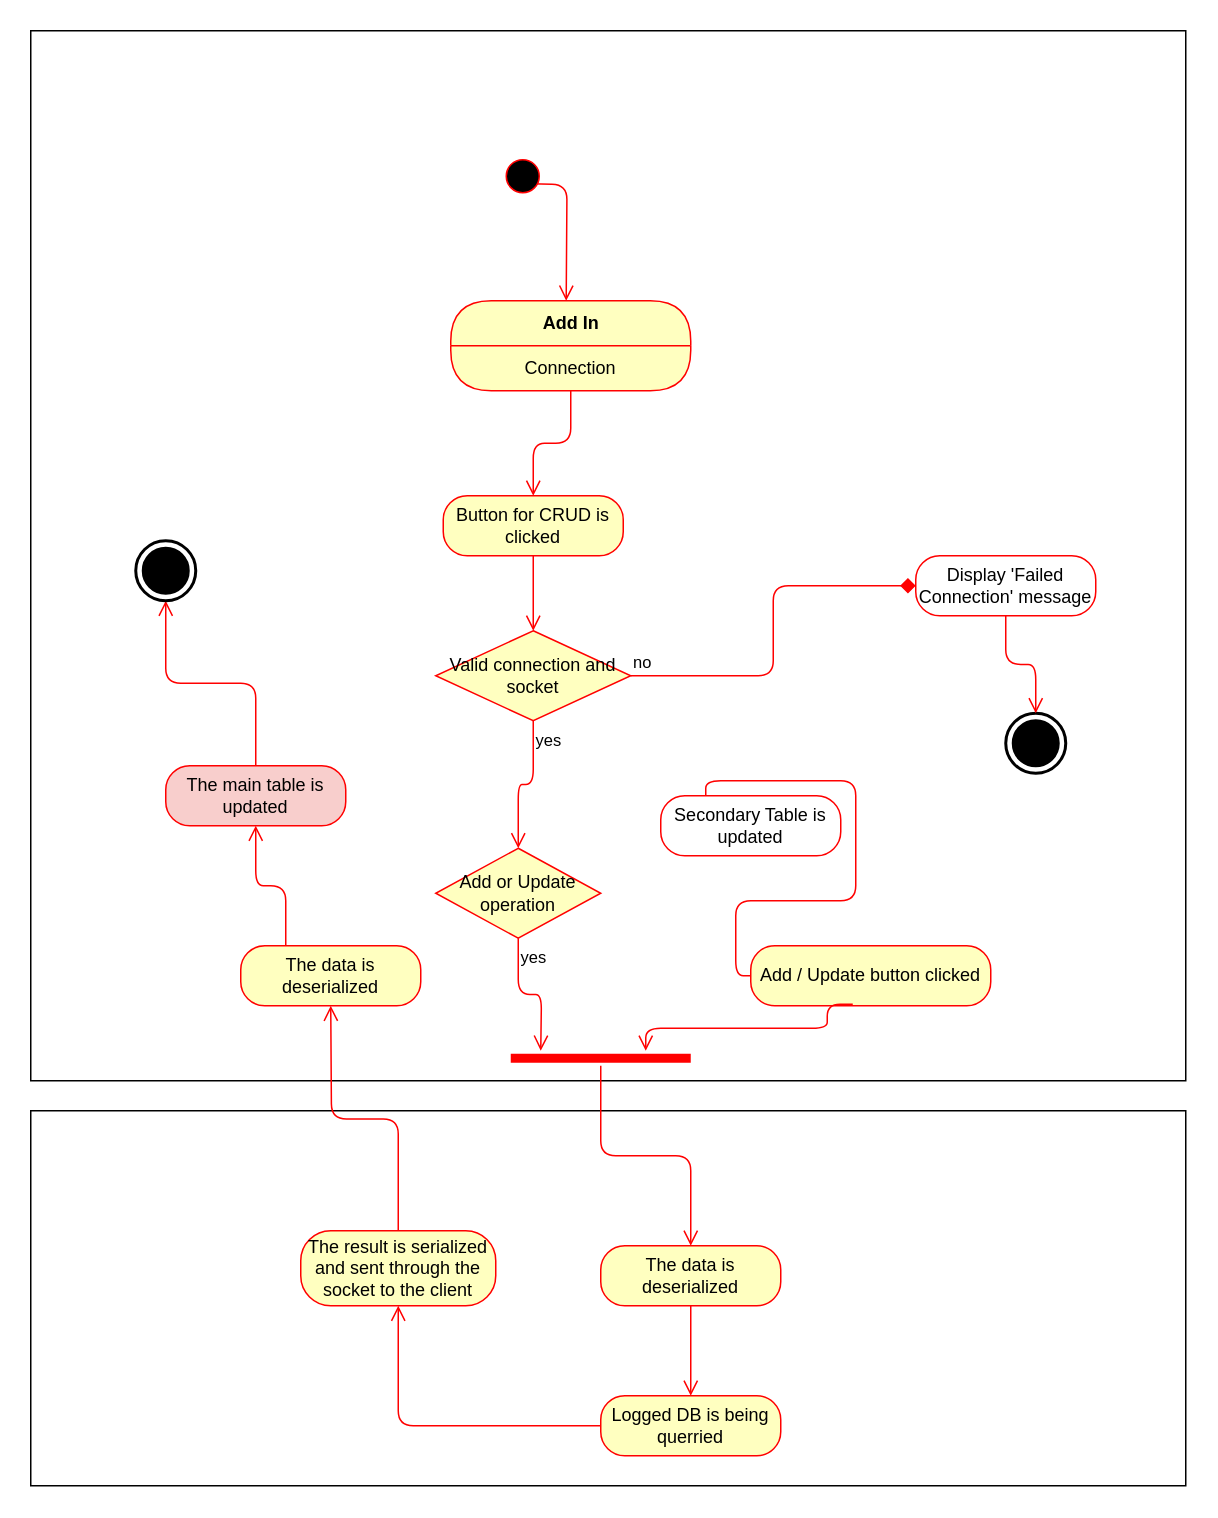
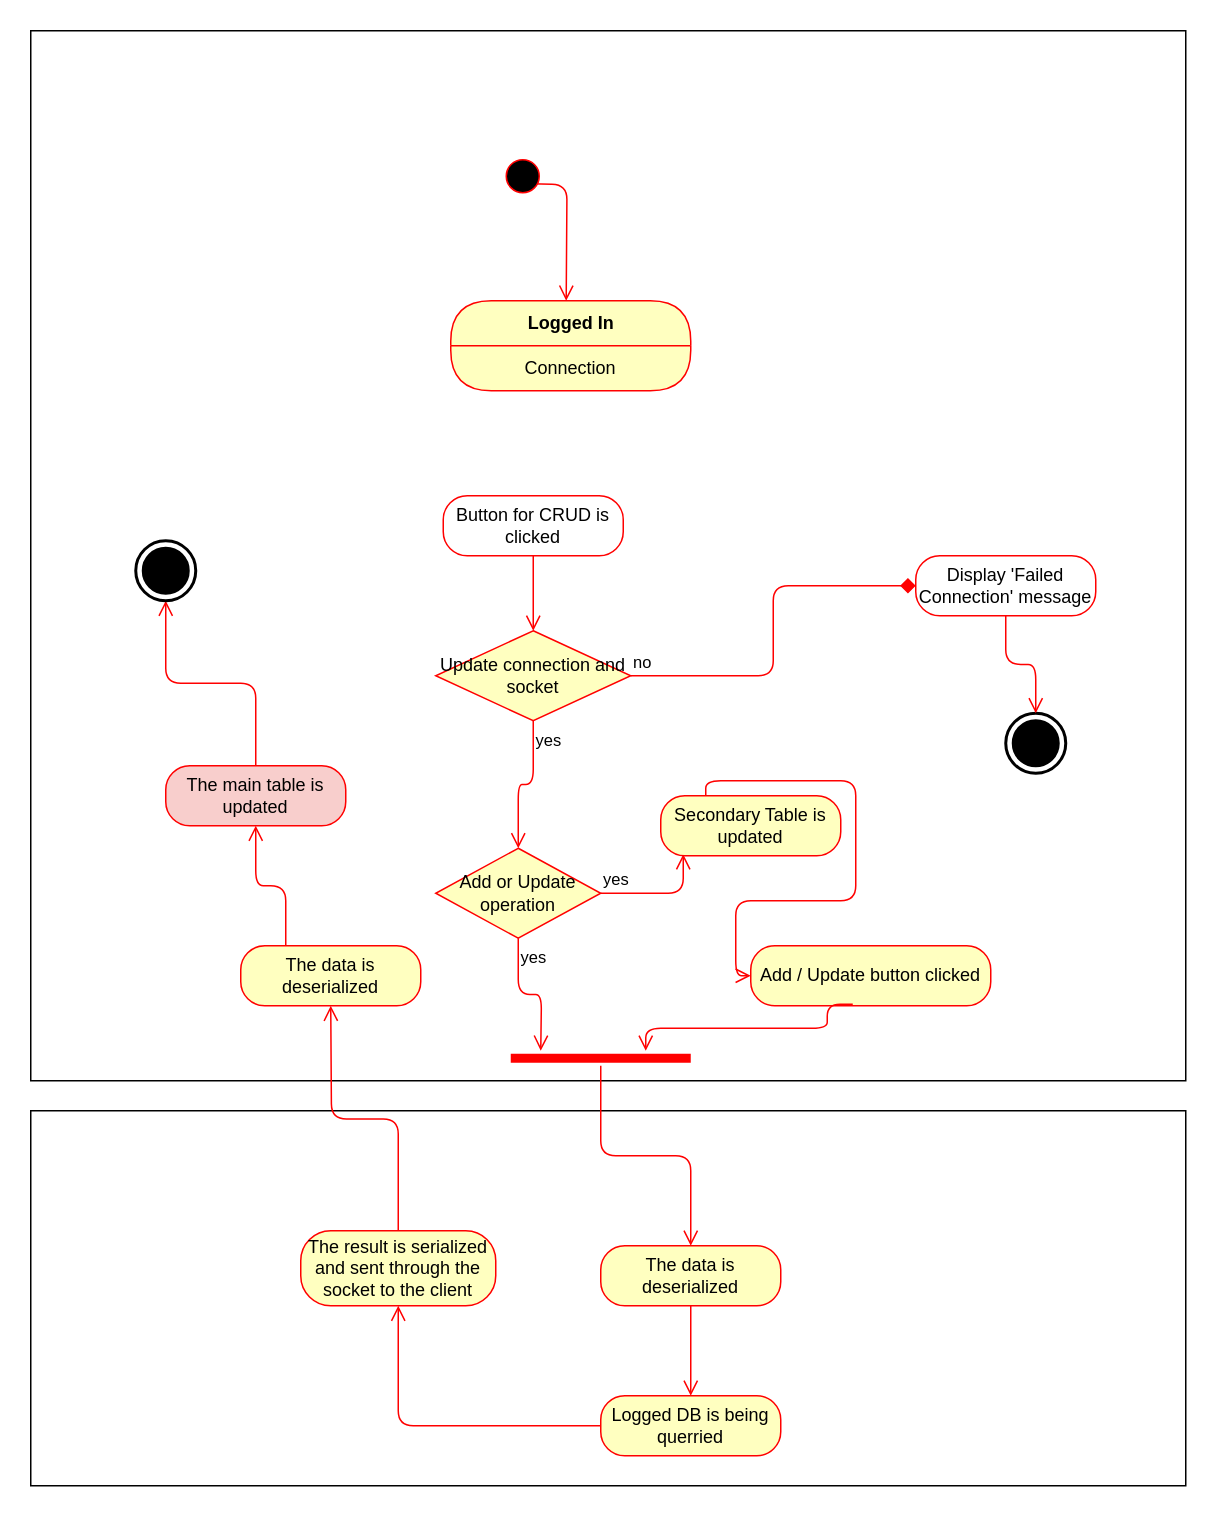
(572, 323) -> (572, 323)
(555, 443) -> none
(533, 526) -> (533, 526)
(533, 676) -> (533, 676)
(751, 826) -> (751, 826)
none -> (654, 893)
(741, 975) -> (739, 975)
